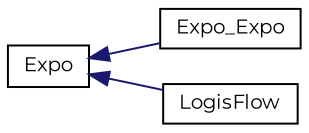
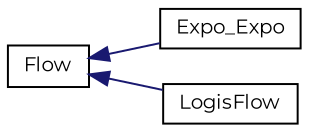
(48, 66) -> (48, 66)
